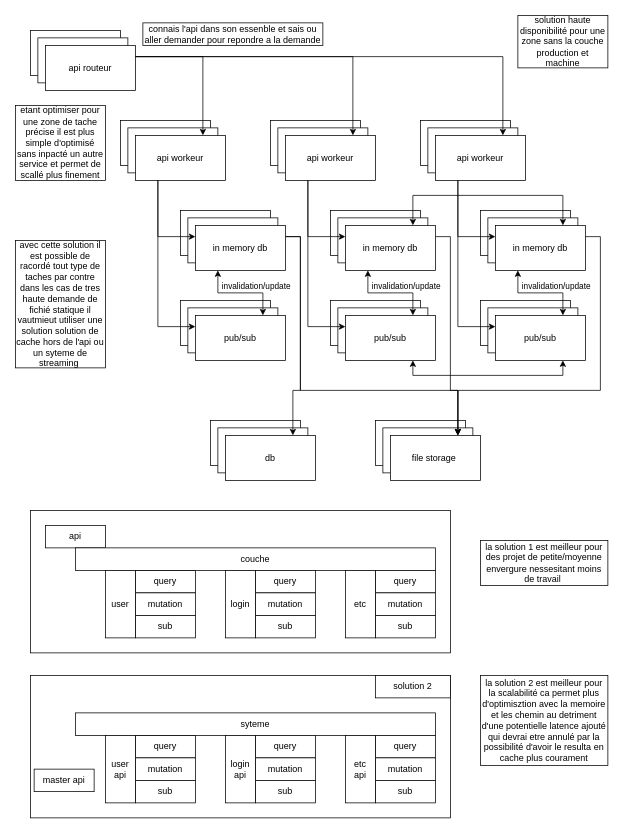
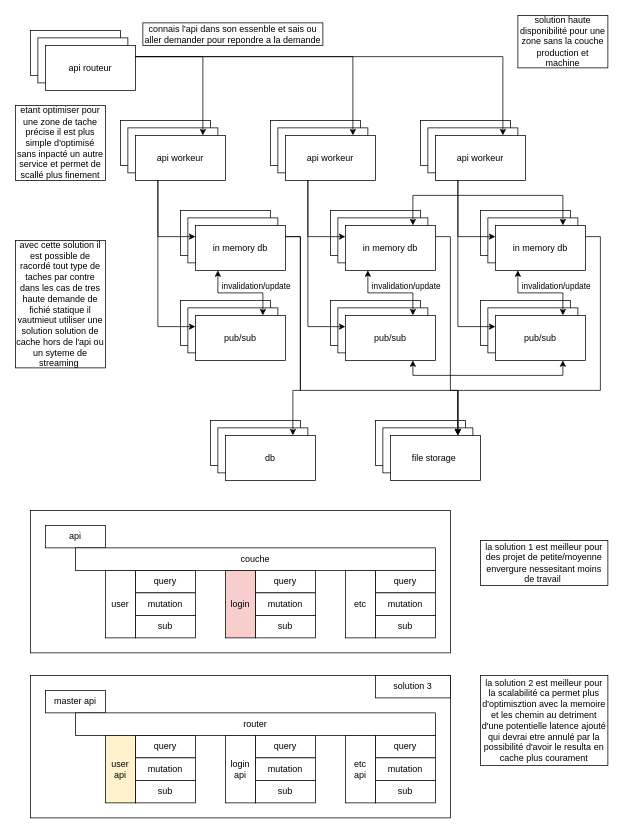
(240, 604) -> (240, 604)
(413, 687) -> (413, 687)
(255, 724) -> (255, 724)
(120, 769) -> (120, 769)
(64, 780) -> (75, 702)
